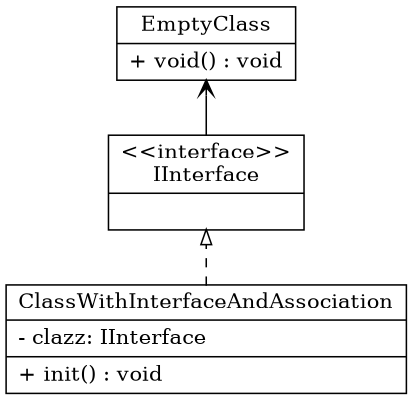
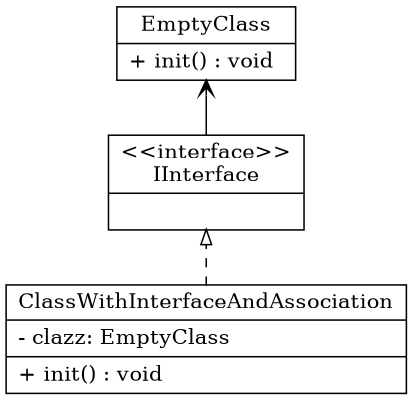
(206, 61) -> (202, 61)
(113, 338) -> (125, 338)
